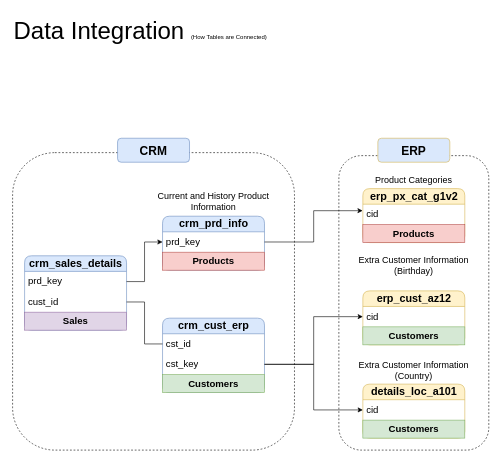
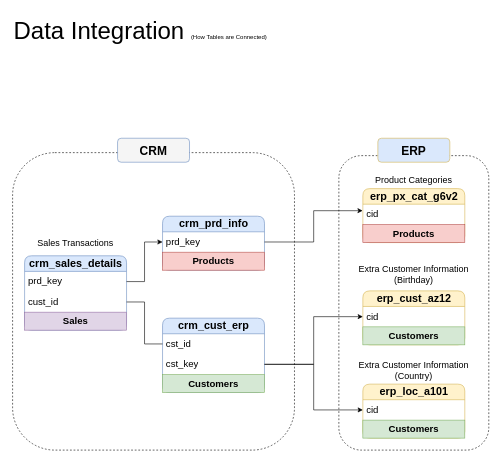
(153, 150) -> (153, 150)
(414, 197) -> (414, 197)
(213, 201) -> none
none -> (75, 243)
(414, 266) -> (414, 275)
(414, 392) -> (414, 392)
